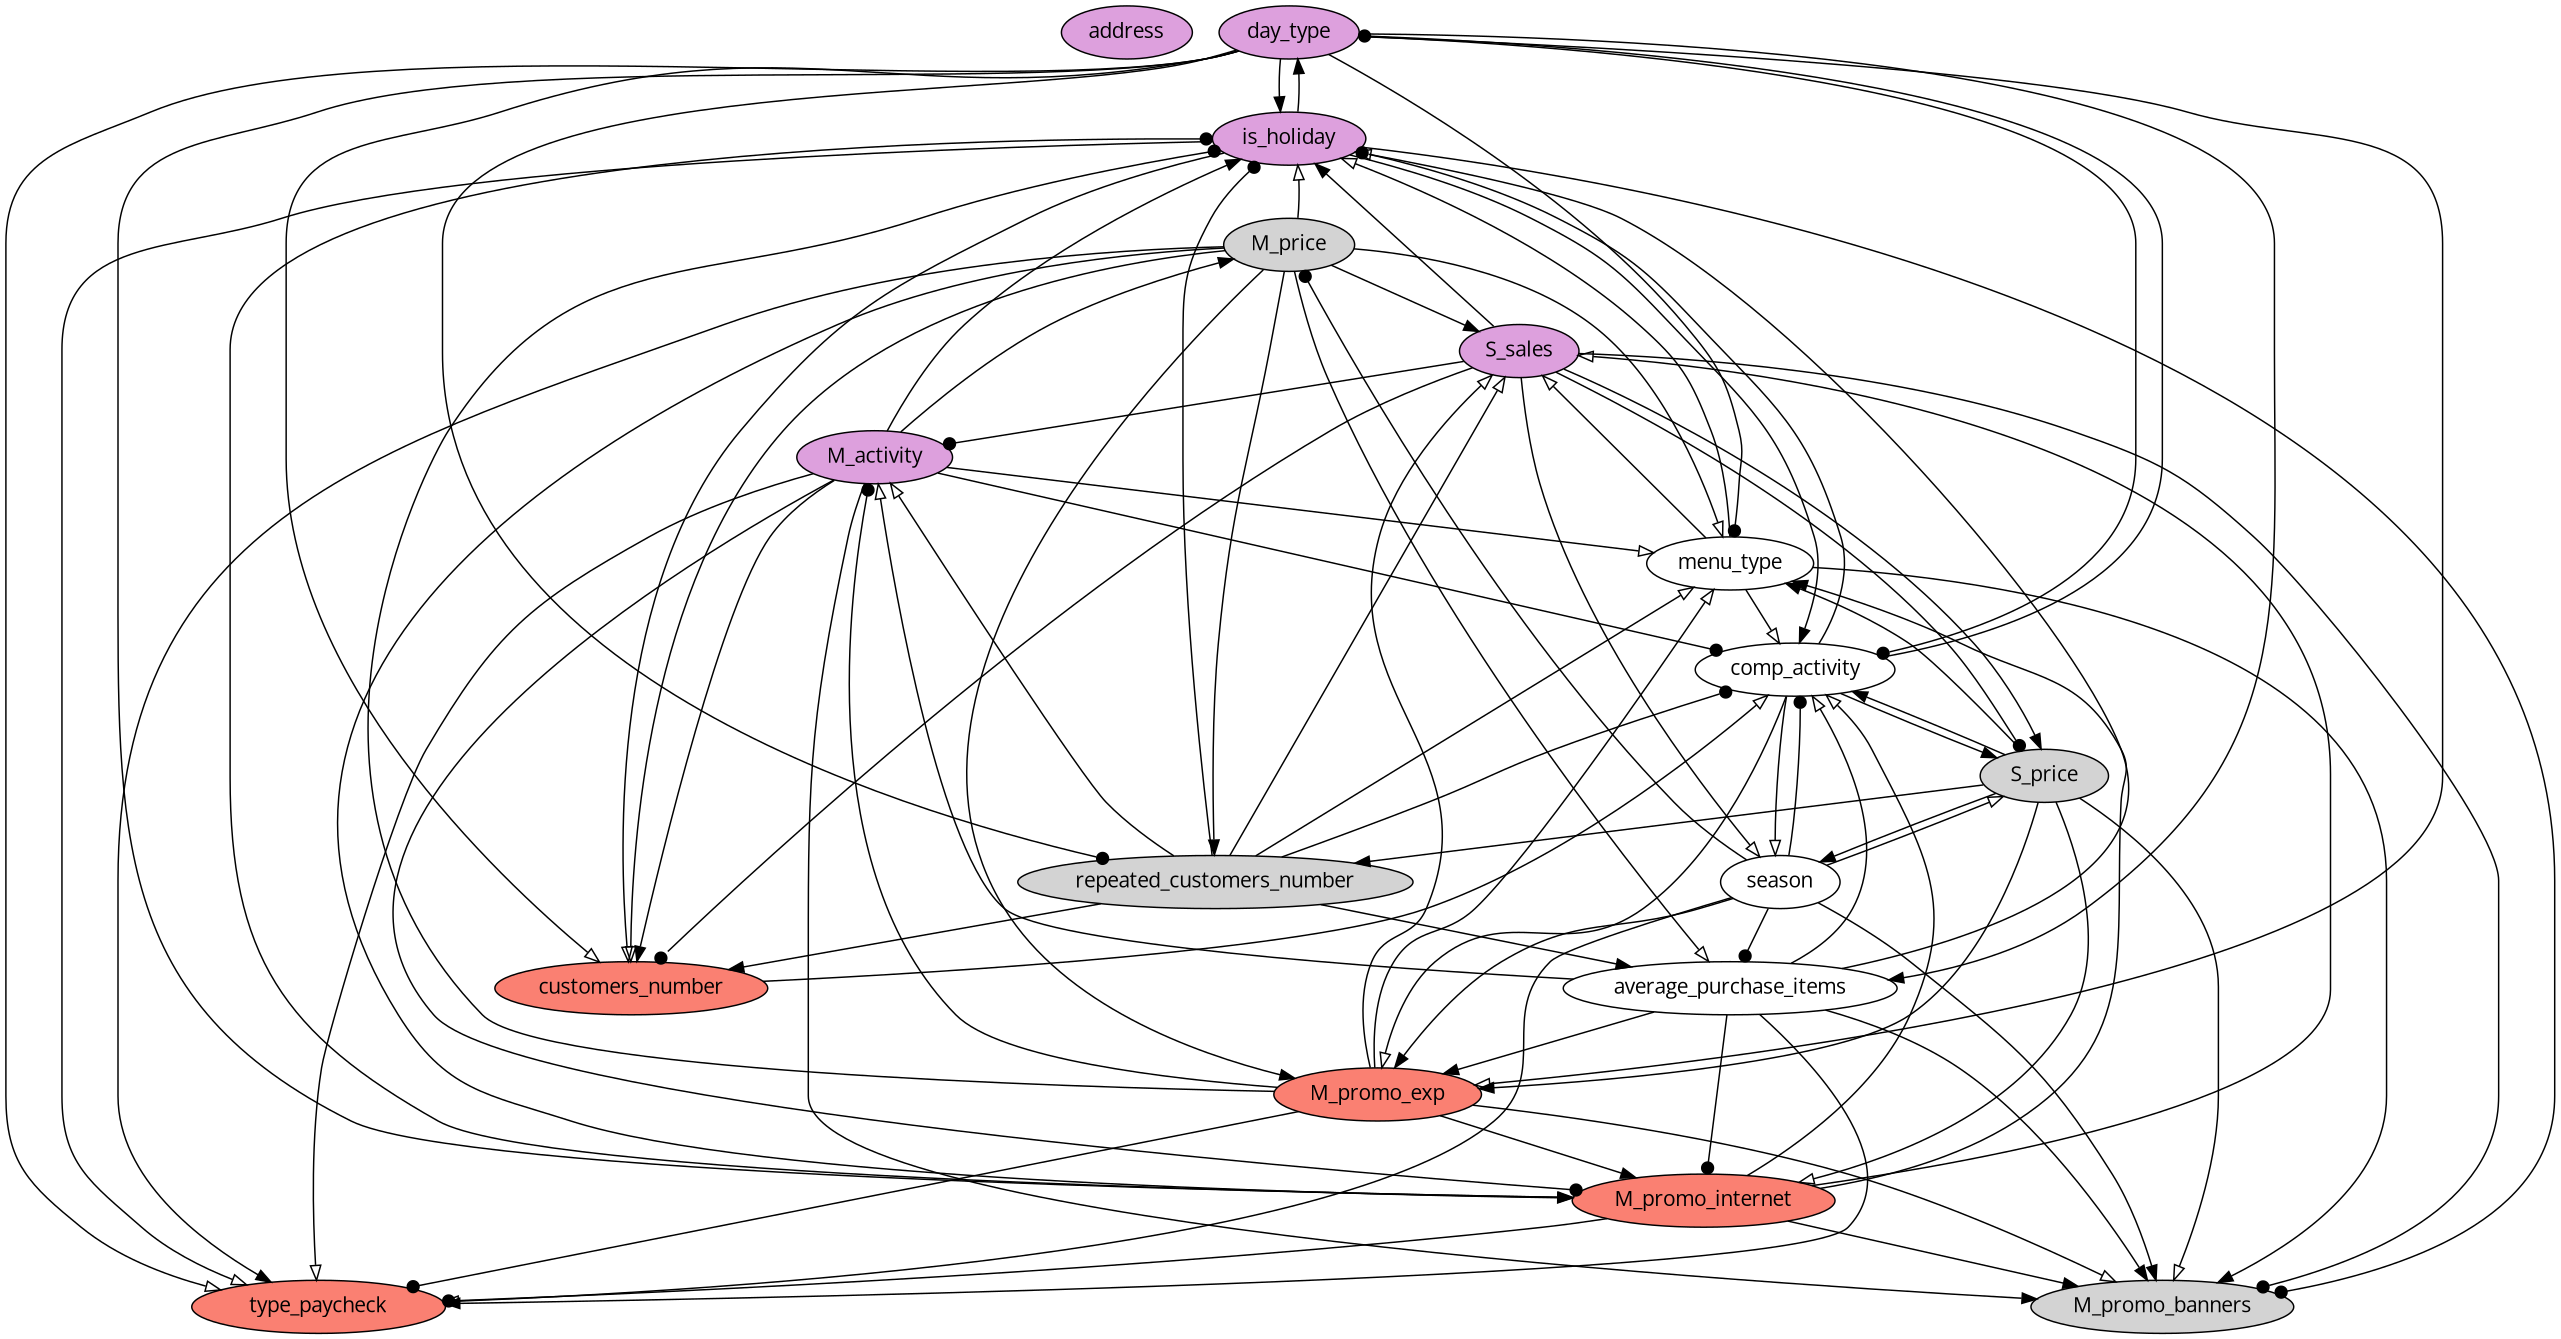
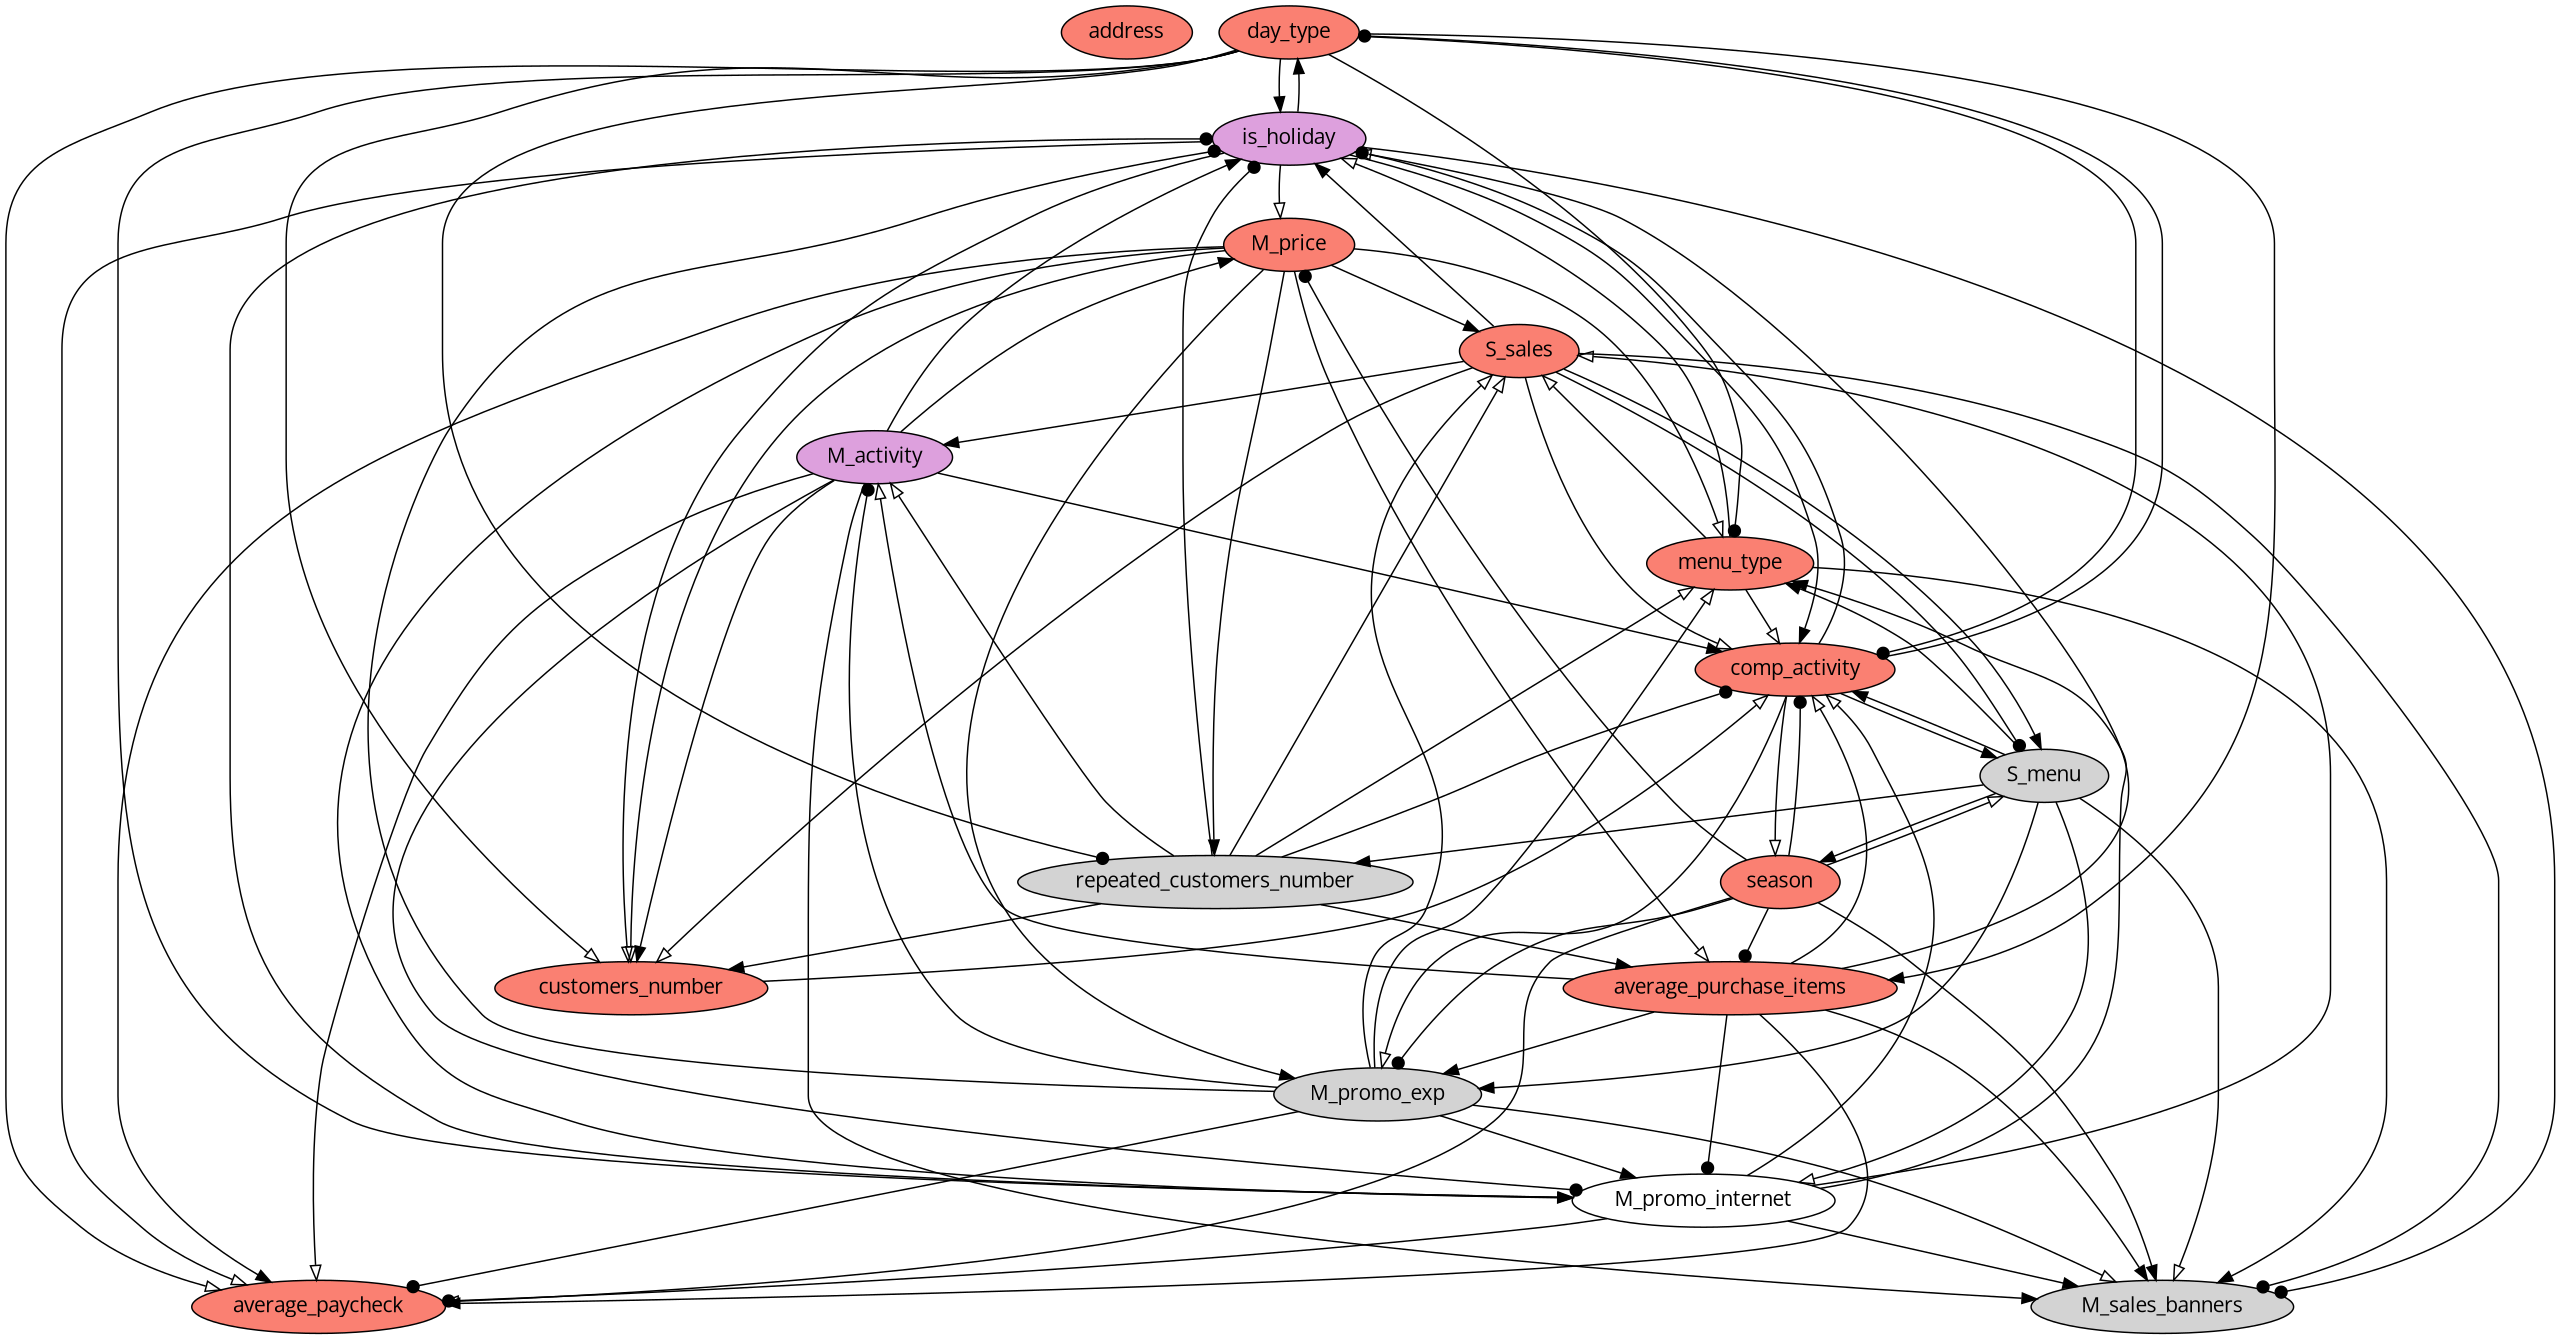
(1127, 32) -> (1127, 32)
(1289, 32) -> (1289, 32)
(1299, 199) -> (1279, 184)
(1289, 245) -> (1289, 245)
(1519, 351) -> (1519, 351)
(1210, 402) -> (1210, 402)
(2443, 455) -> none
(1293, 509) -> none
(1324, 561) -> (1324, 561)
(1730, 563) -> (1730, 563)
(1589, 604) -> (1590, 535)
(1047, 626) -> (1047, 626)
(1795, 670) -> (1795, 670)
(2044, 776) -> (2044, 776)
(1780, 882) -> (1780, 882)
(1513, 956) -> (1513, 956)
(1730, 988) -> (1730, 988)
(1378, 1094) -> (1378, 1094)
(1704, 1201) -> (1704, 1201)
(319, 1307) -> (319, 1307)
(2162, 1307) -> (2162, 1307)
